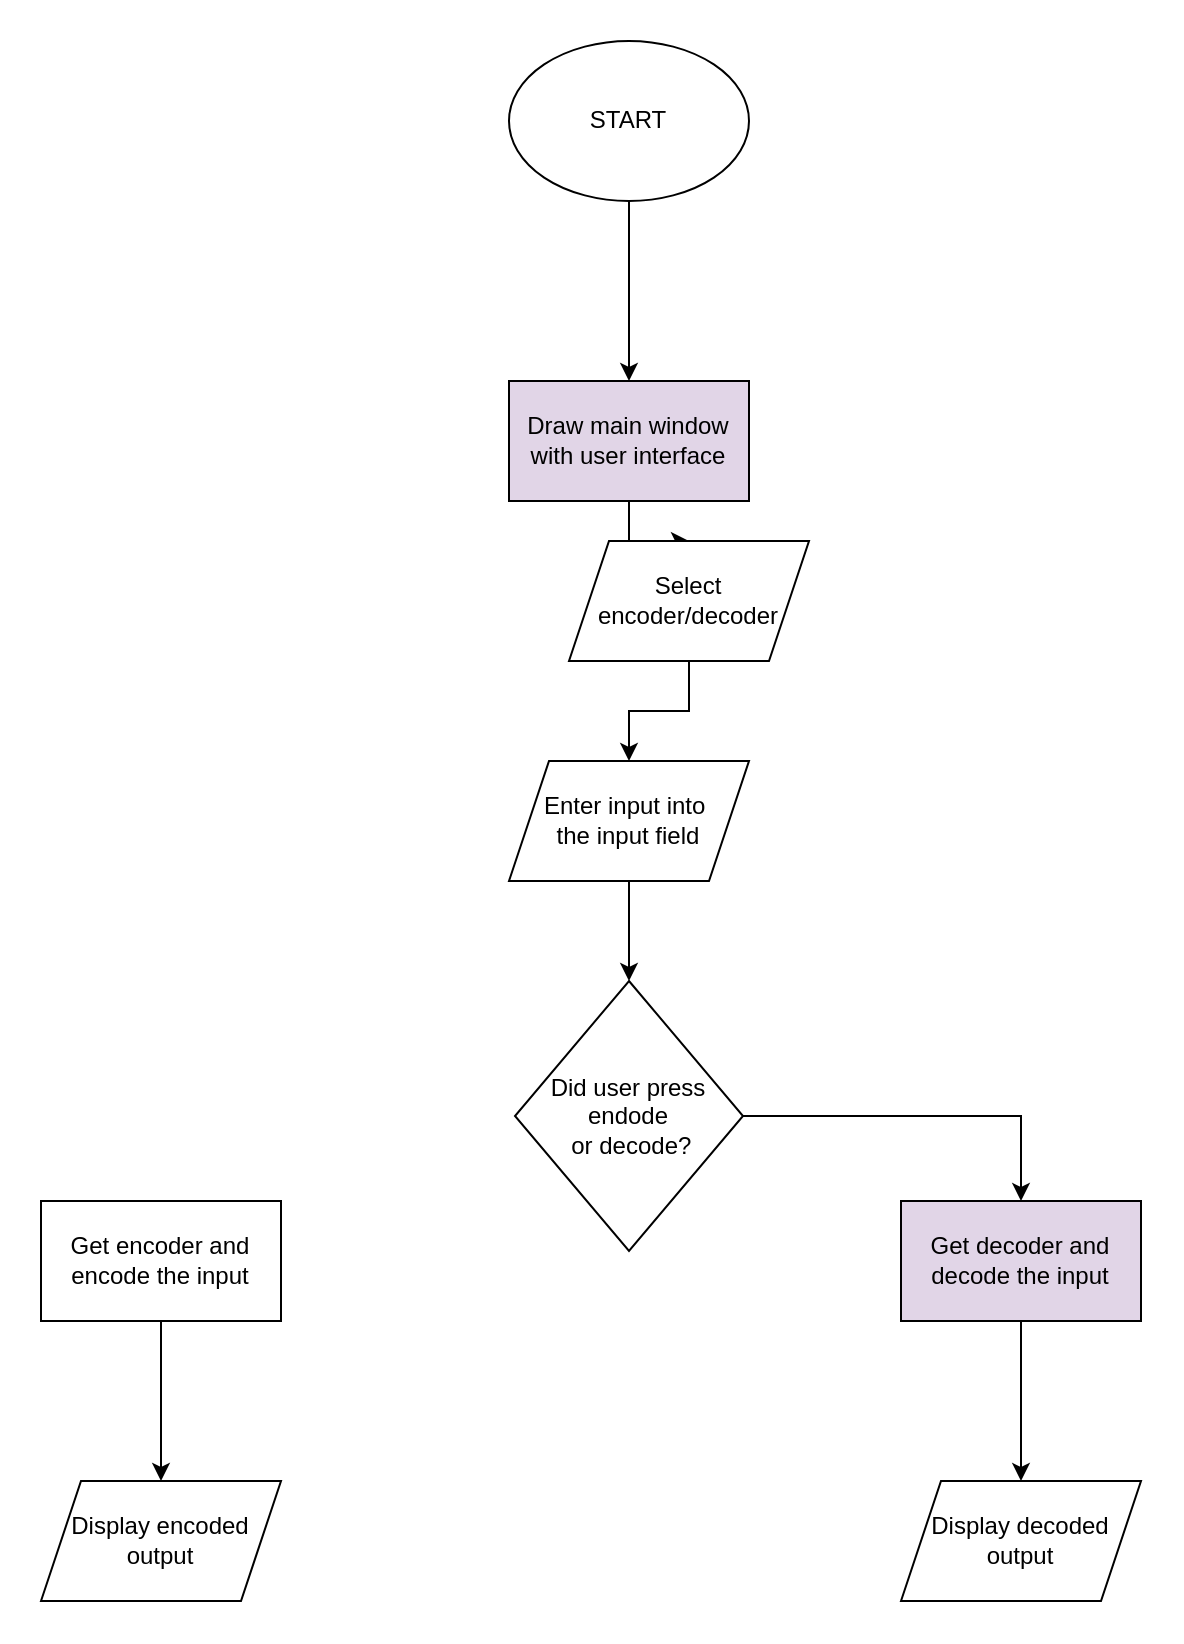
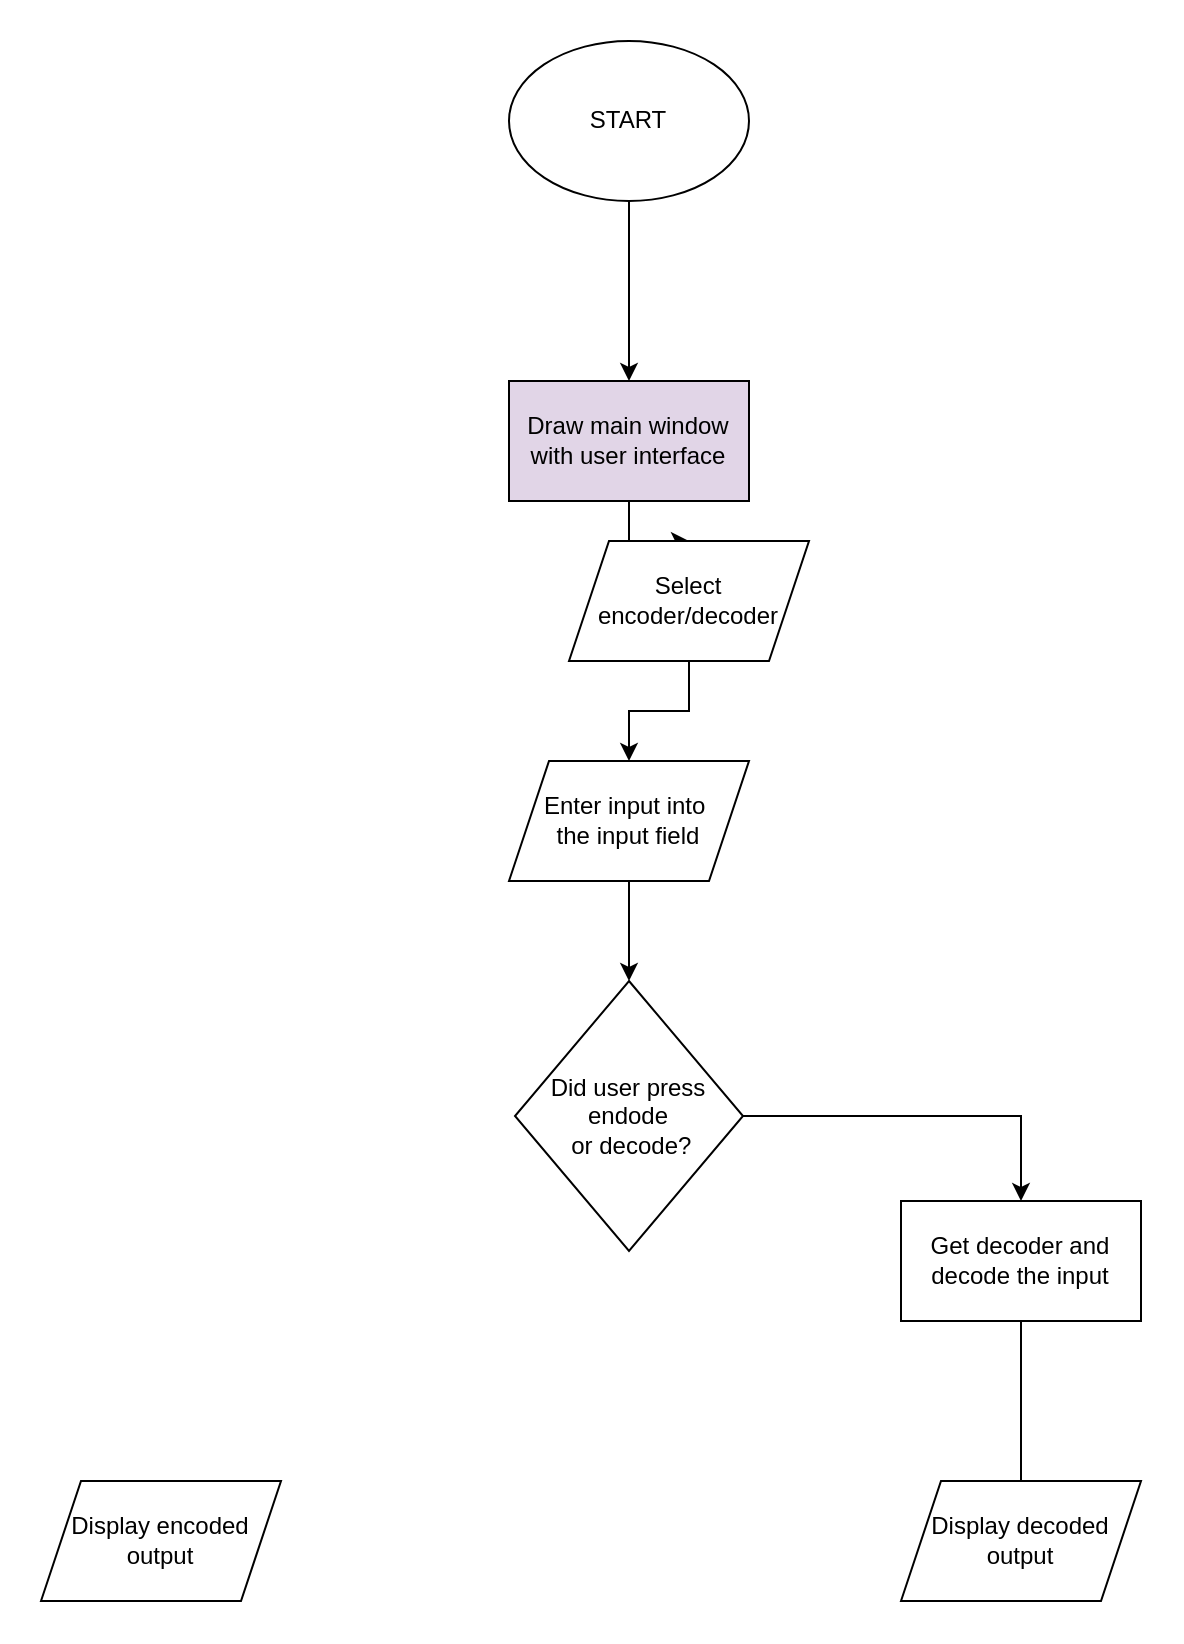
(161, 1261) -> none
(1021, 1261) -> (1021, 1261)
(161, 1394) -> none
(1021, 1466) -> (1021, 1471)
